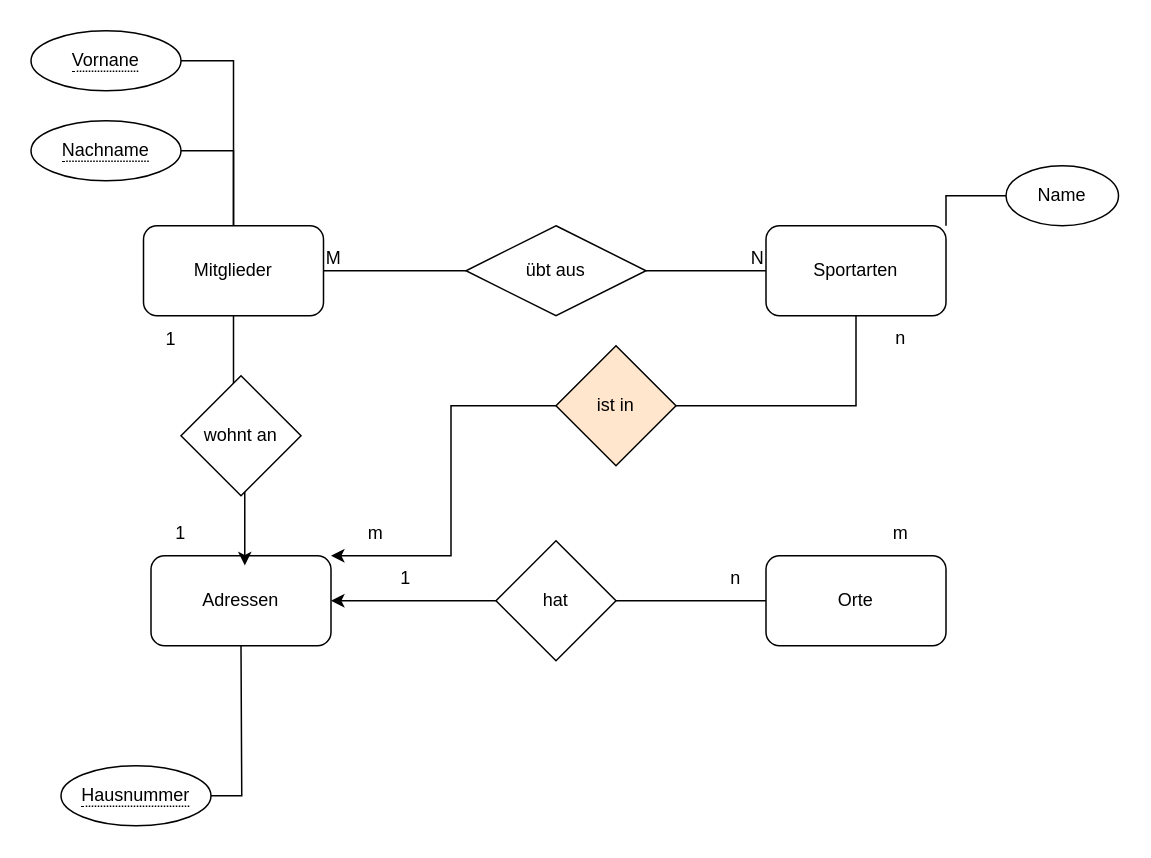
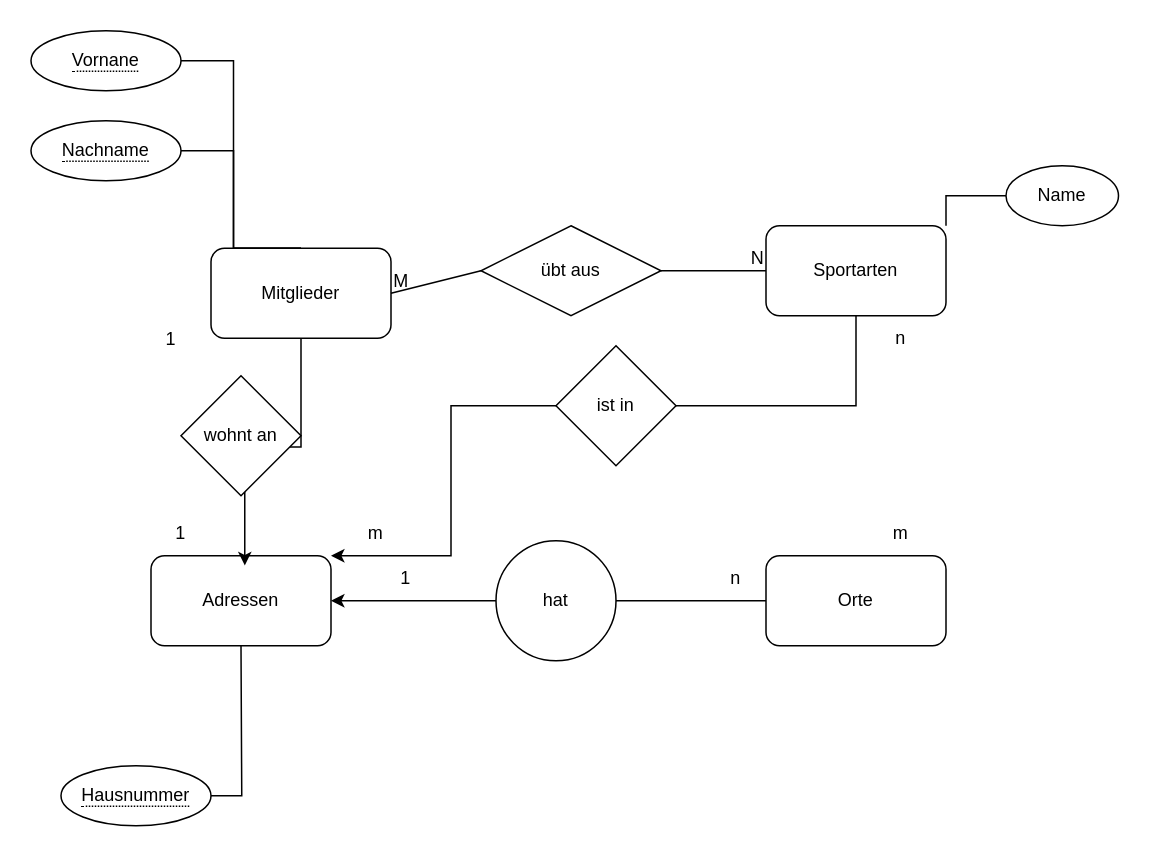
(233, 271) -> (301, 293)
(556, 271) -> (571, 271)
(616, 406) -> (616, 406)
(556, 601) -> (556, 601)
